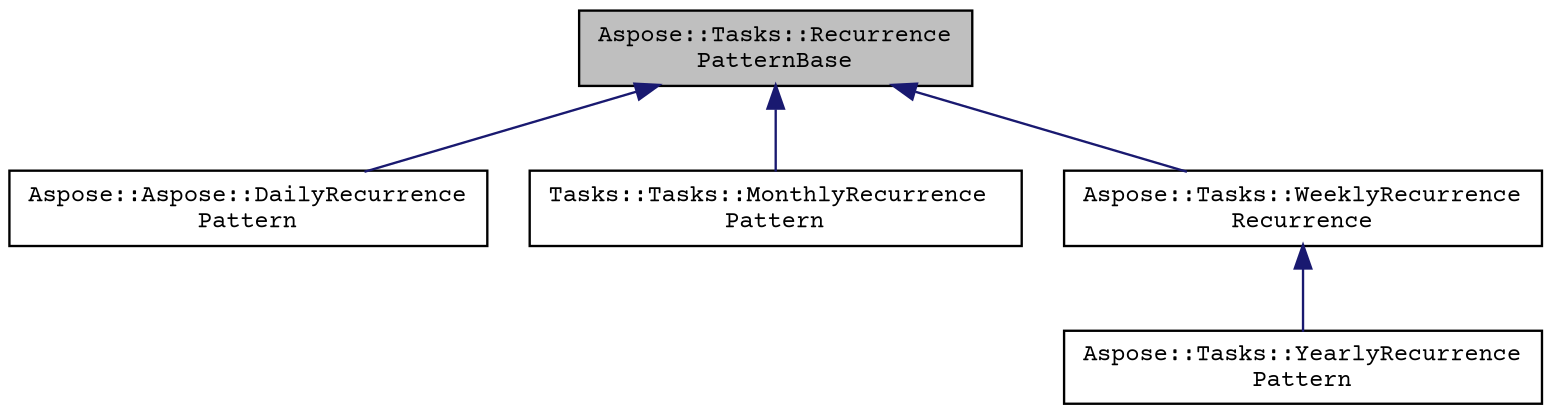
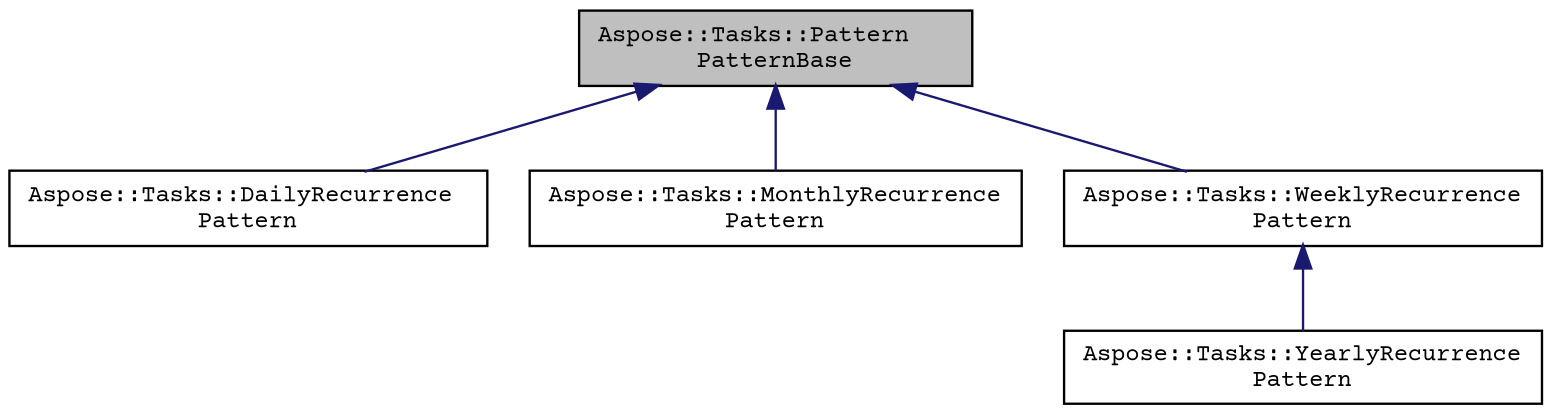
(776, 48) -> (776, 48)
(248, 208) -> (248, 208)
(776, 208) -> (776, 208)
(1303, 208) -> (1303, 208)
